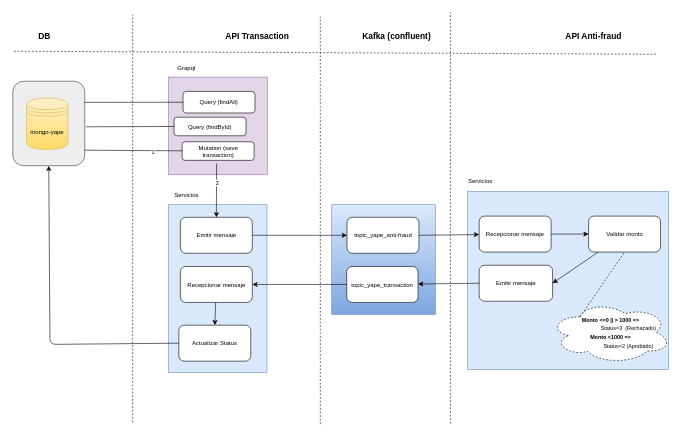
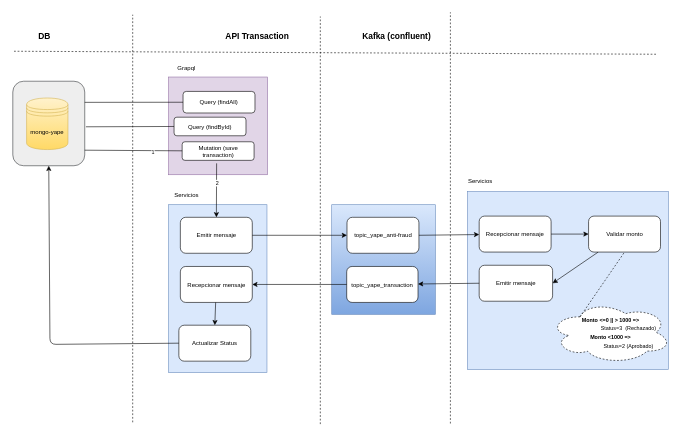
(594, 36) -> none
